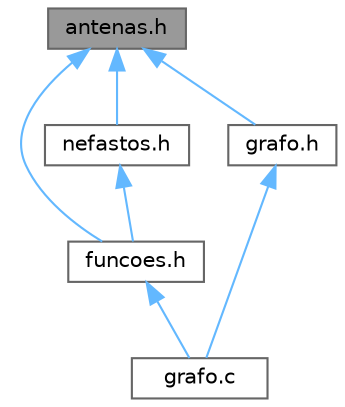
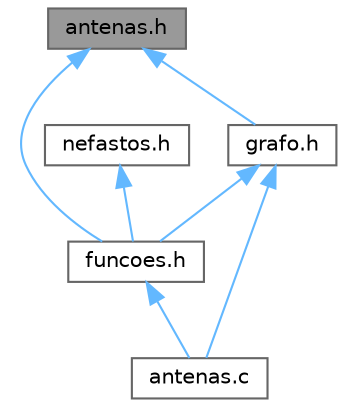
(117, 98) -> none
none -> (201, 210)
(200, 378) -> (200, 378)
